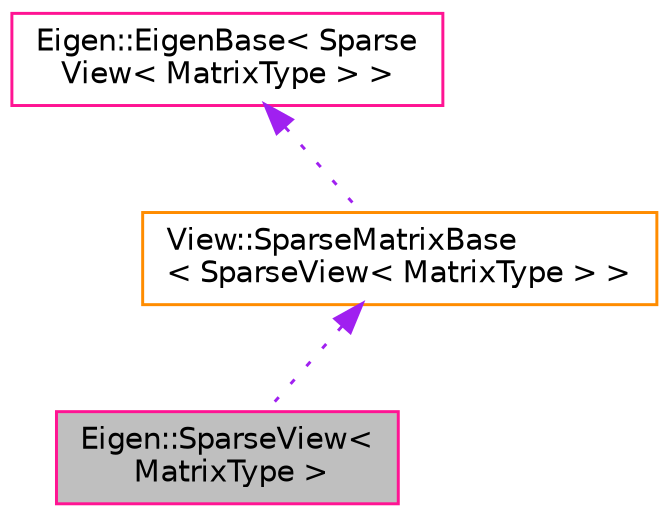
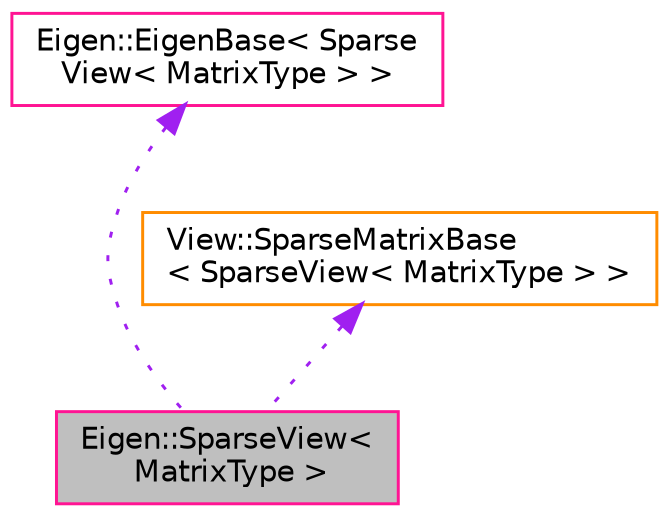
(324, 170) -> (109, 273)
